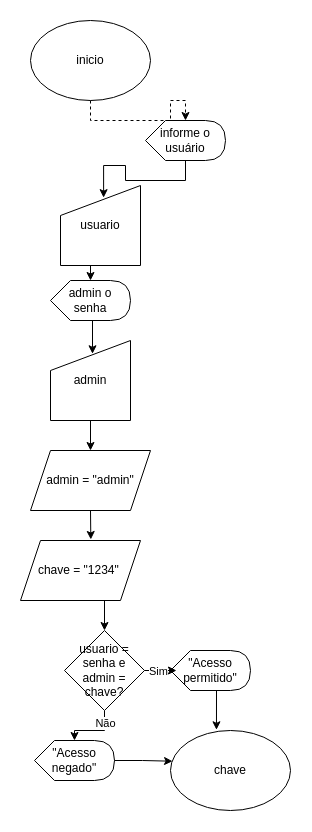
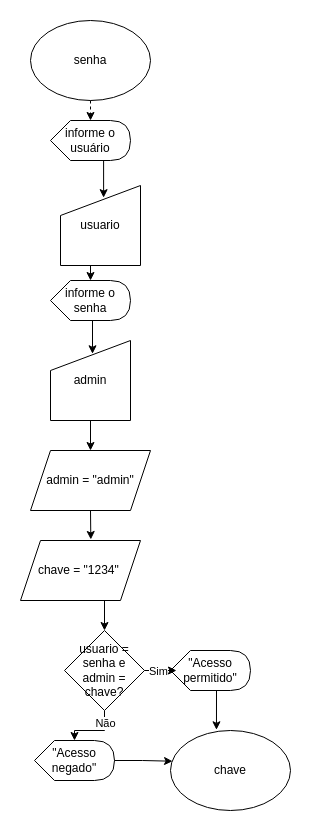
(91, 61) -> (91, 61)
(186, 141) -> (91, 141)
(91, 301) -> (91, 301)
